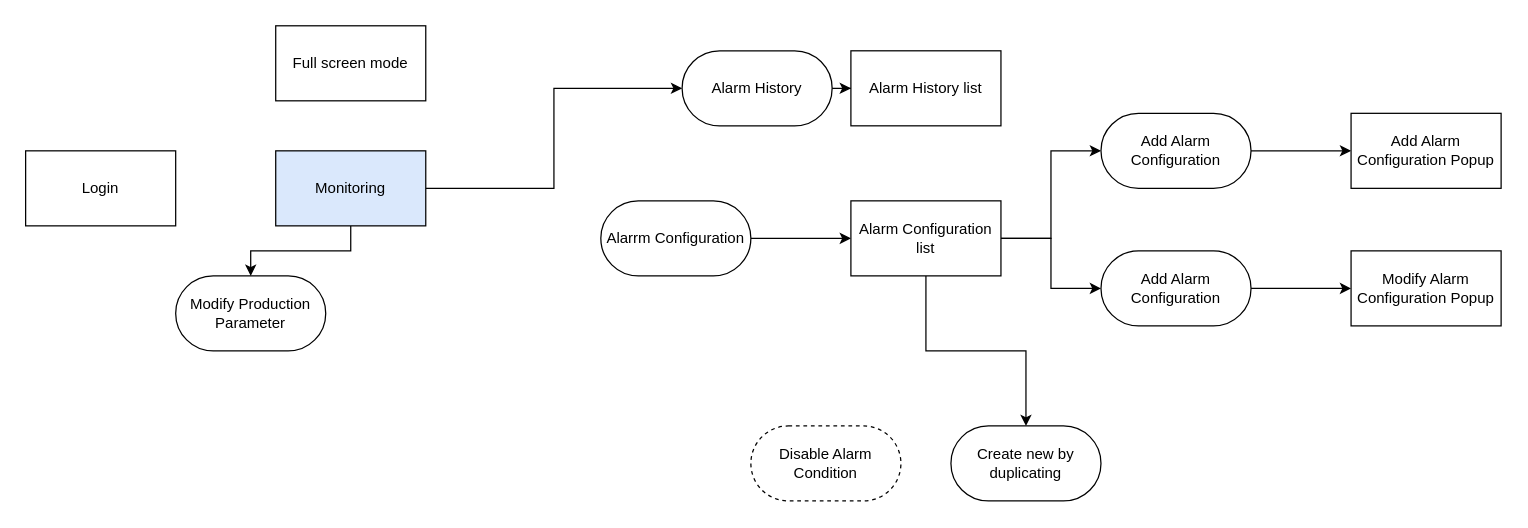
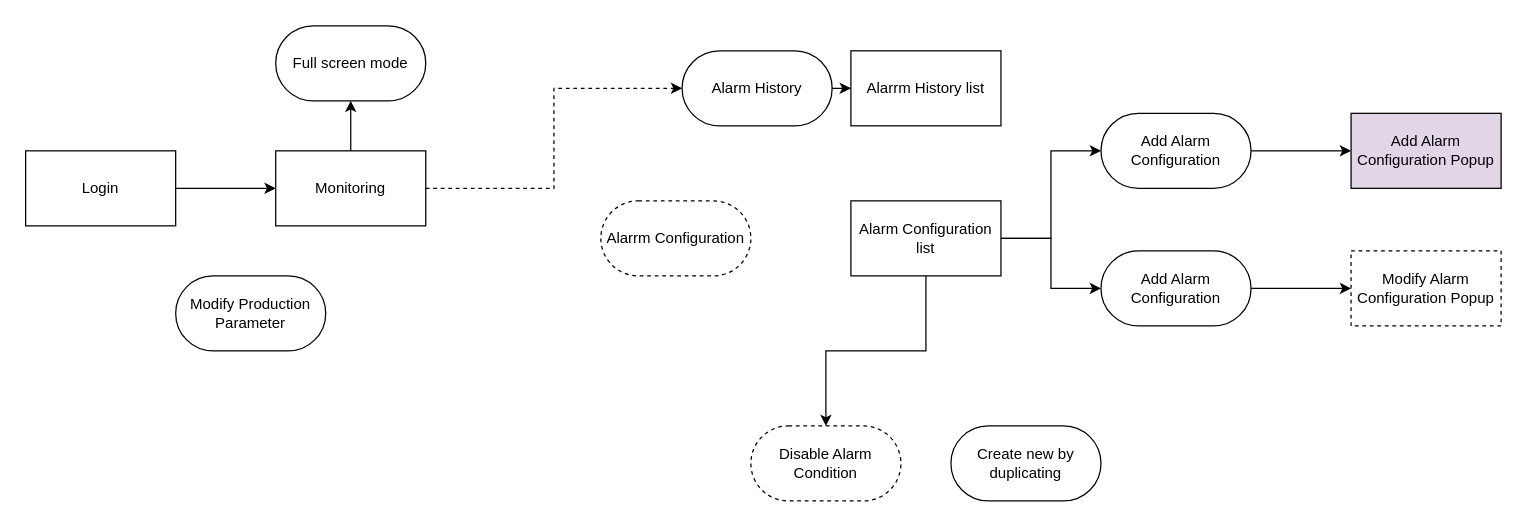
(351, 63) -> (351, 63)
(926, 88) -> (926, 88)
none -> (351, 130)
(554, 142) -> (554, 142)
(1426, 151) -> (1426, 151)
none -> (222, 188)
(351, 188) -> (351, 188)
(676, 238) -> (676, 238)
(797, 238) -> none
(305, 251) -> none
(1426, 288) -> (1426, 288)
none -> (842, 351)
(1009, 351) -> none
